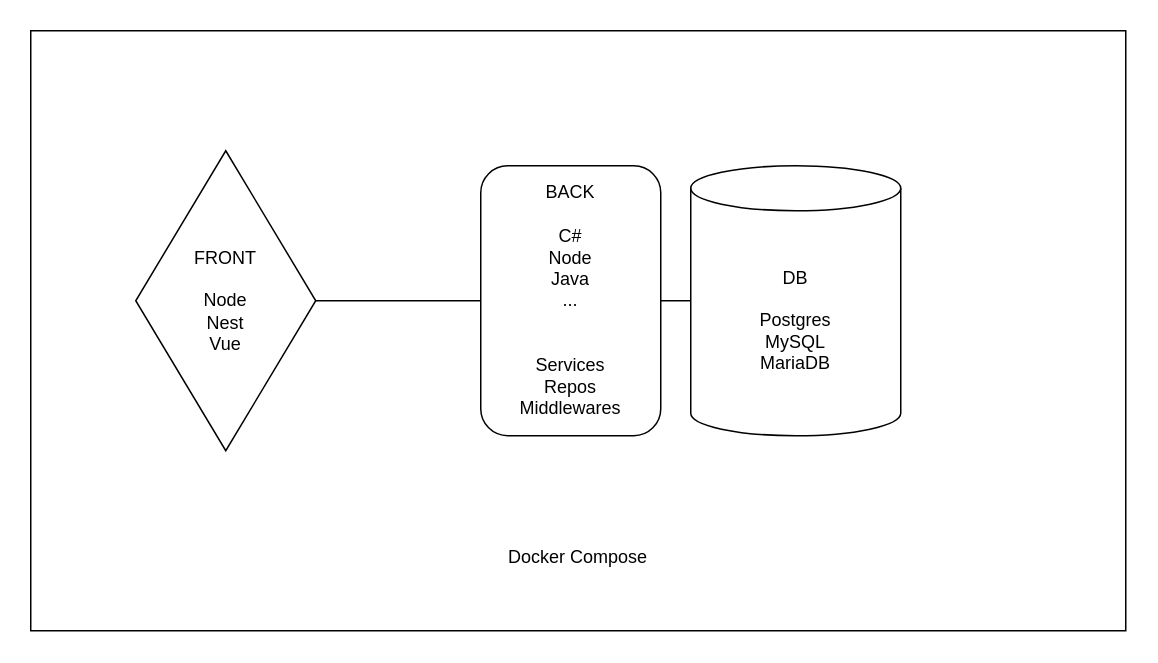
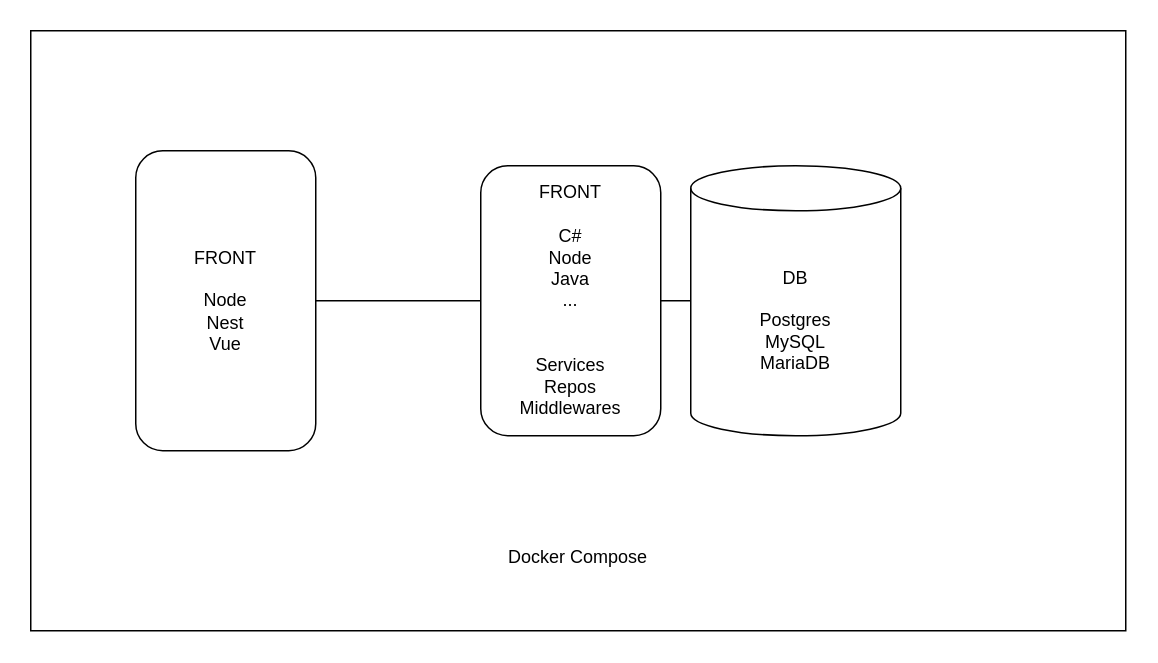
(226, 301) -> (226, 301)
(571, 301) -> (571, 301)
